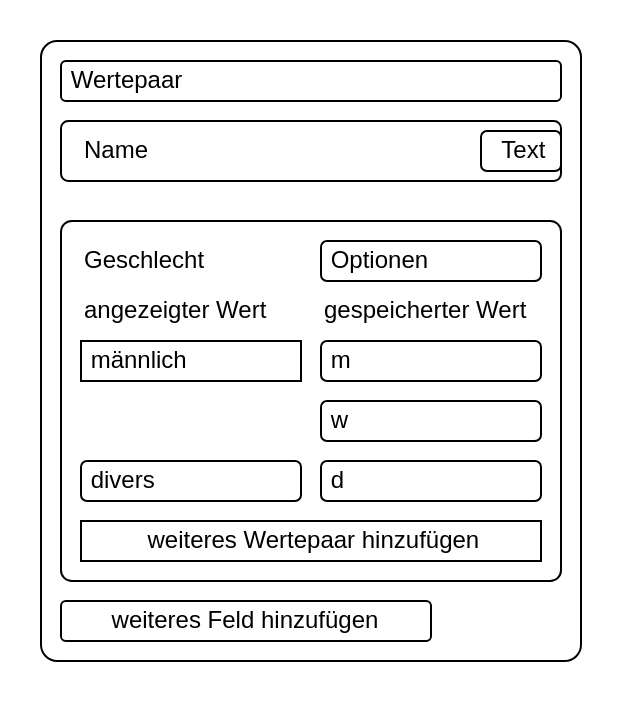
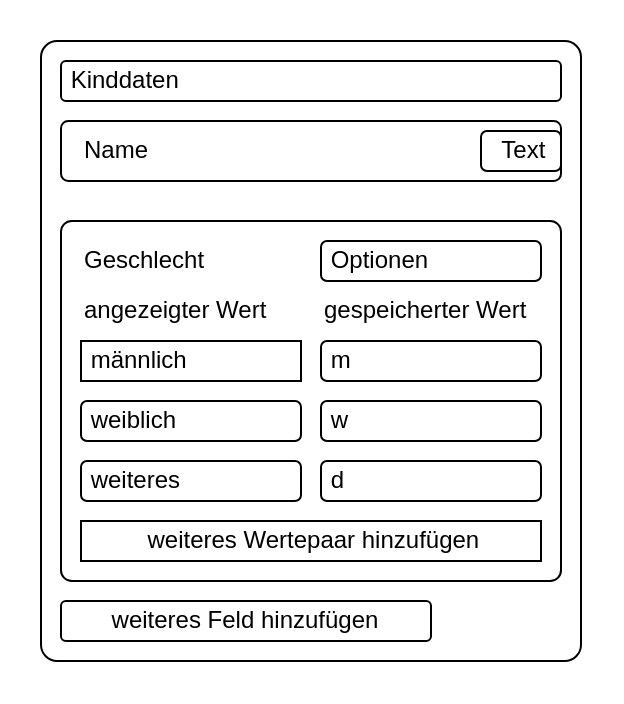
(125, 81) -> (122, 81)
none -> (191, 421)
(122, 481) -> (136, 481)
